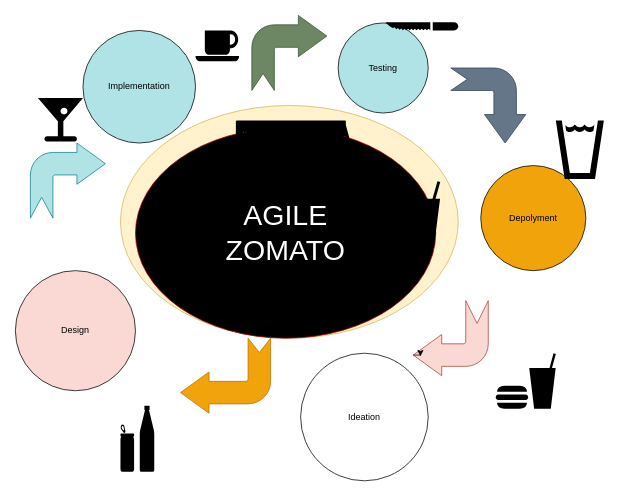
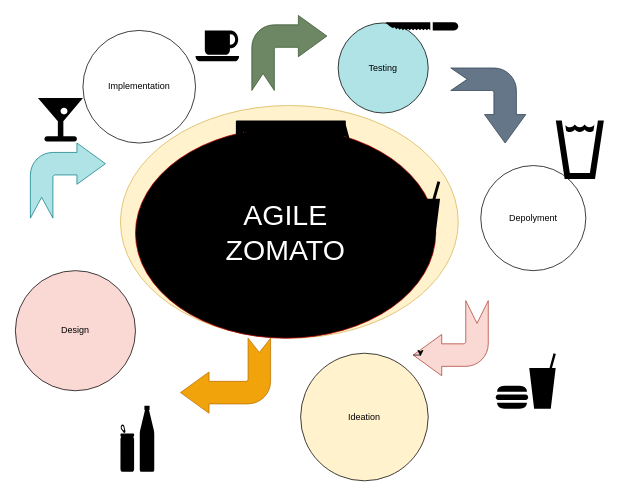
(139, 87) -> (139, 87)
(533, 218) -> (533, 218)
(364, 417) -> (364, 417)
